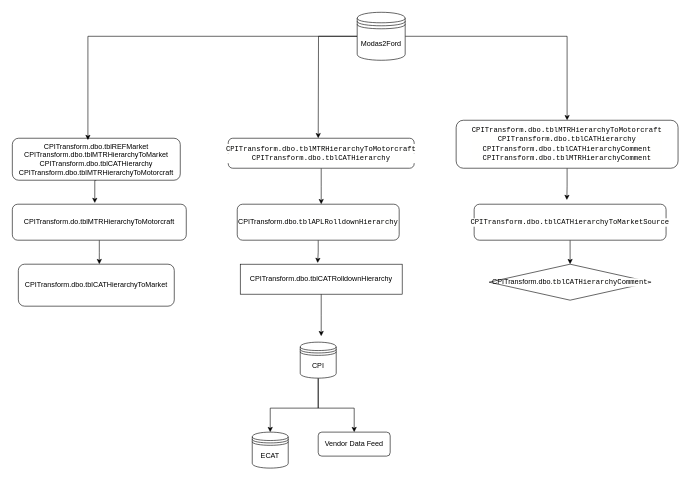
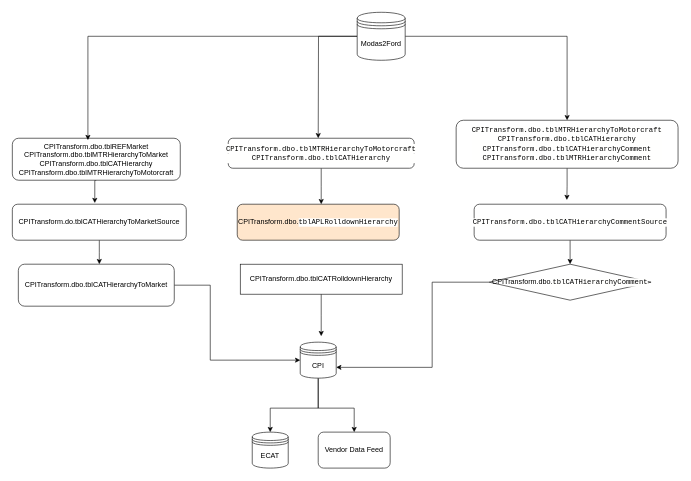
(99, 222) -> (99, 222)
(318, 222) -> (318, 222)
(570, 222) -> (570, 222)
(318, 257) -> none
none -> (210, 359)
none -> (387, 368)
(354, 444) -> (354, 450)
